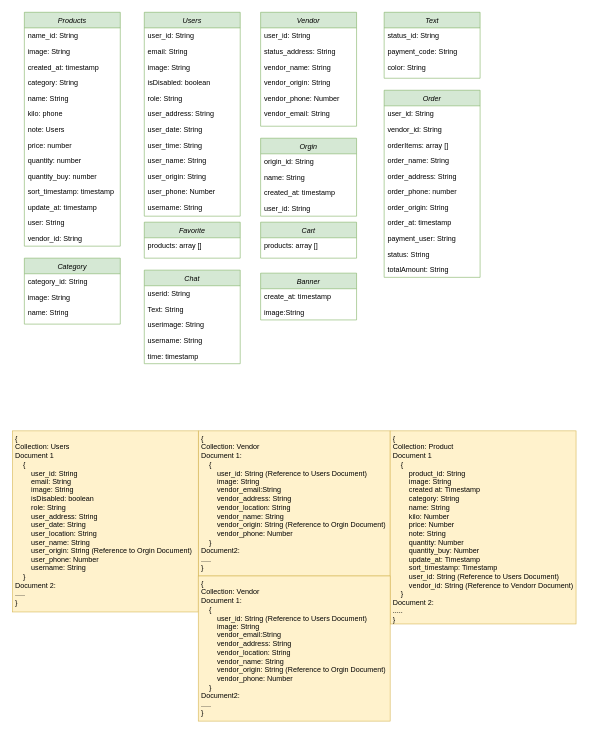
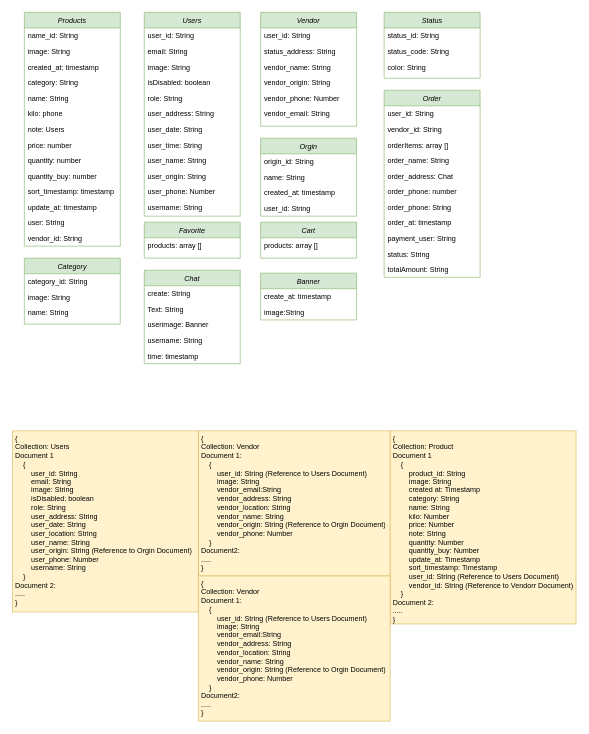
(432, 20) -> (432, 20)
(425, 52) -> (423, 52)
(427, 176) -> (424, 176)
(423, 208) -> (423, 208)
(172, 294) -> (173, 294)
(178, 325) -> (179, 325)
